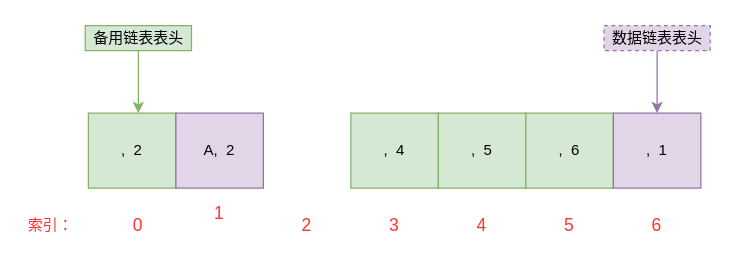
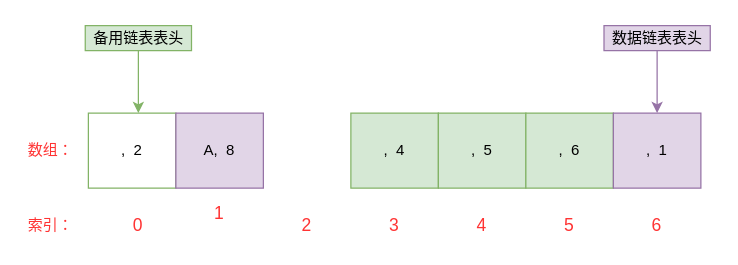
(657, 38) -> (657, 38)
none -> (51, 151)
(132, 151) -> (132, 151)
(219, 151) -> (219, 151)
